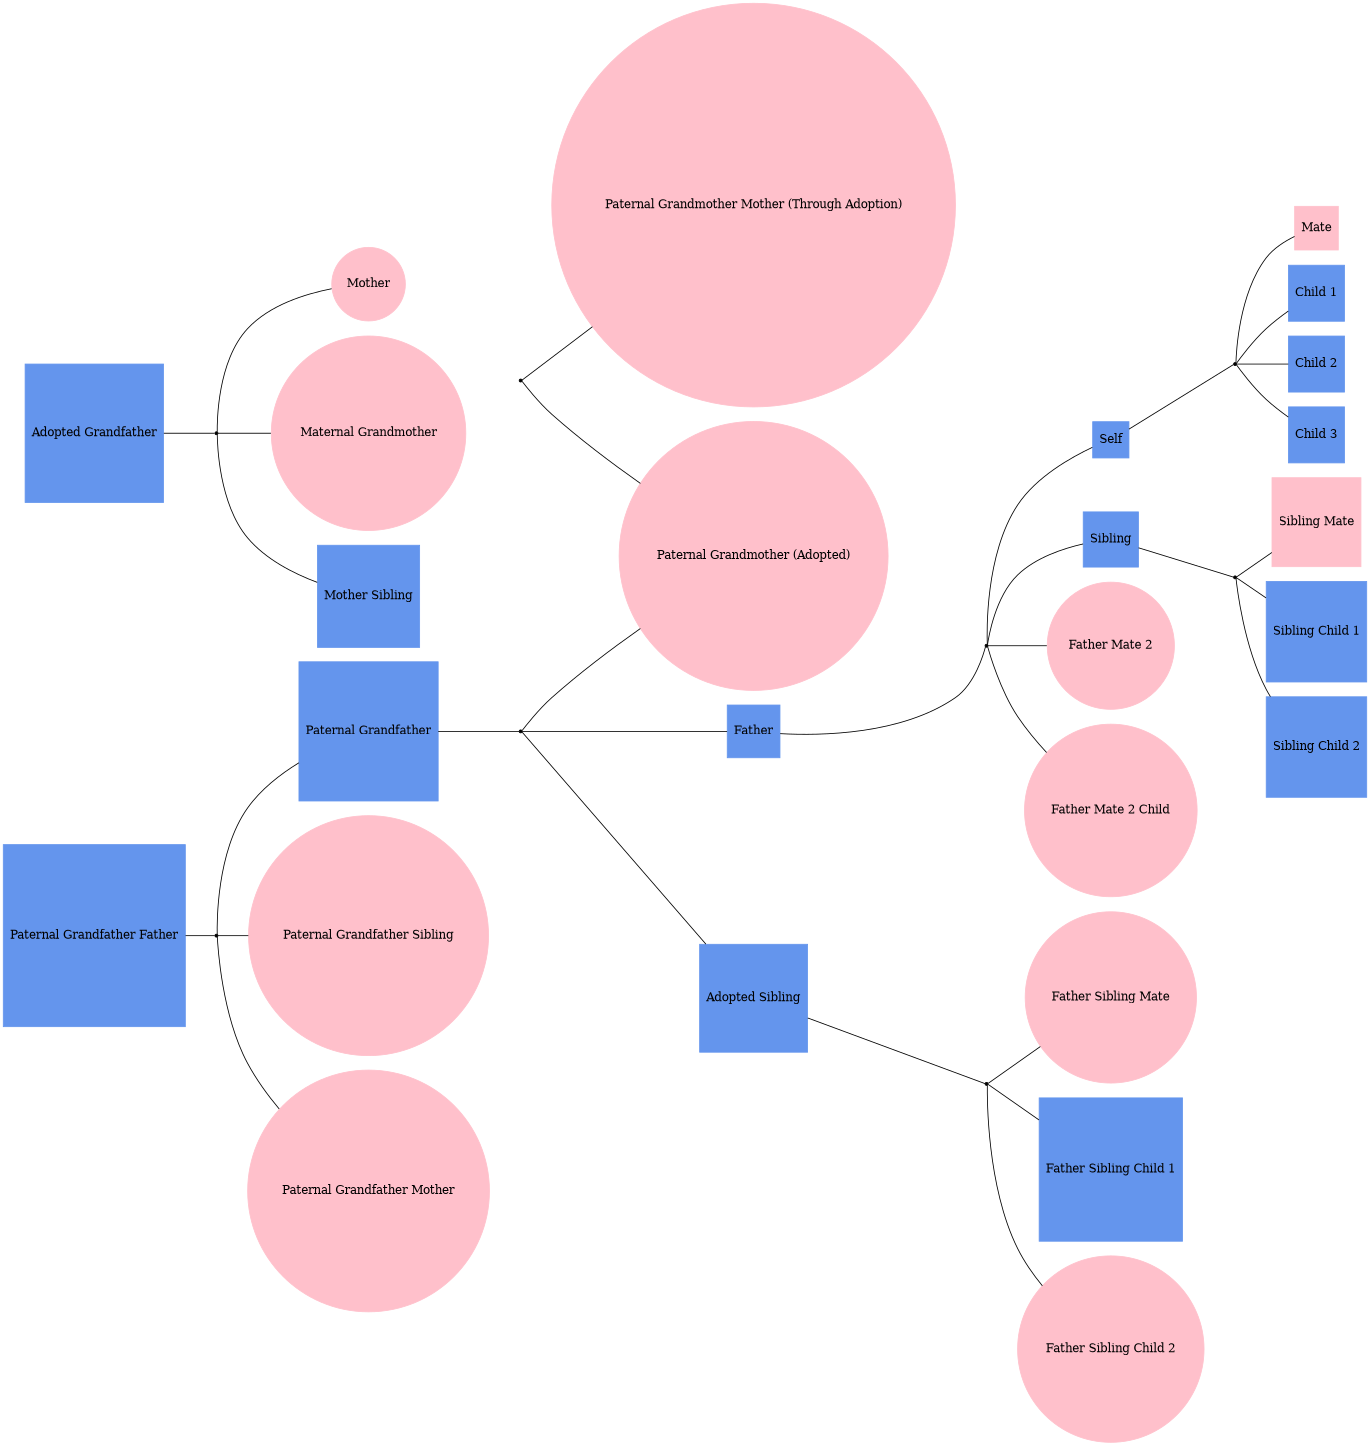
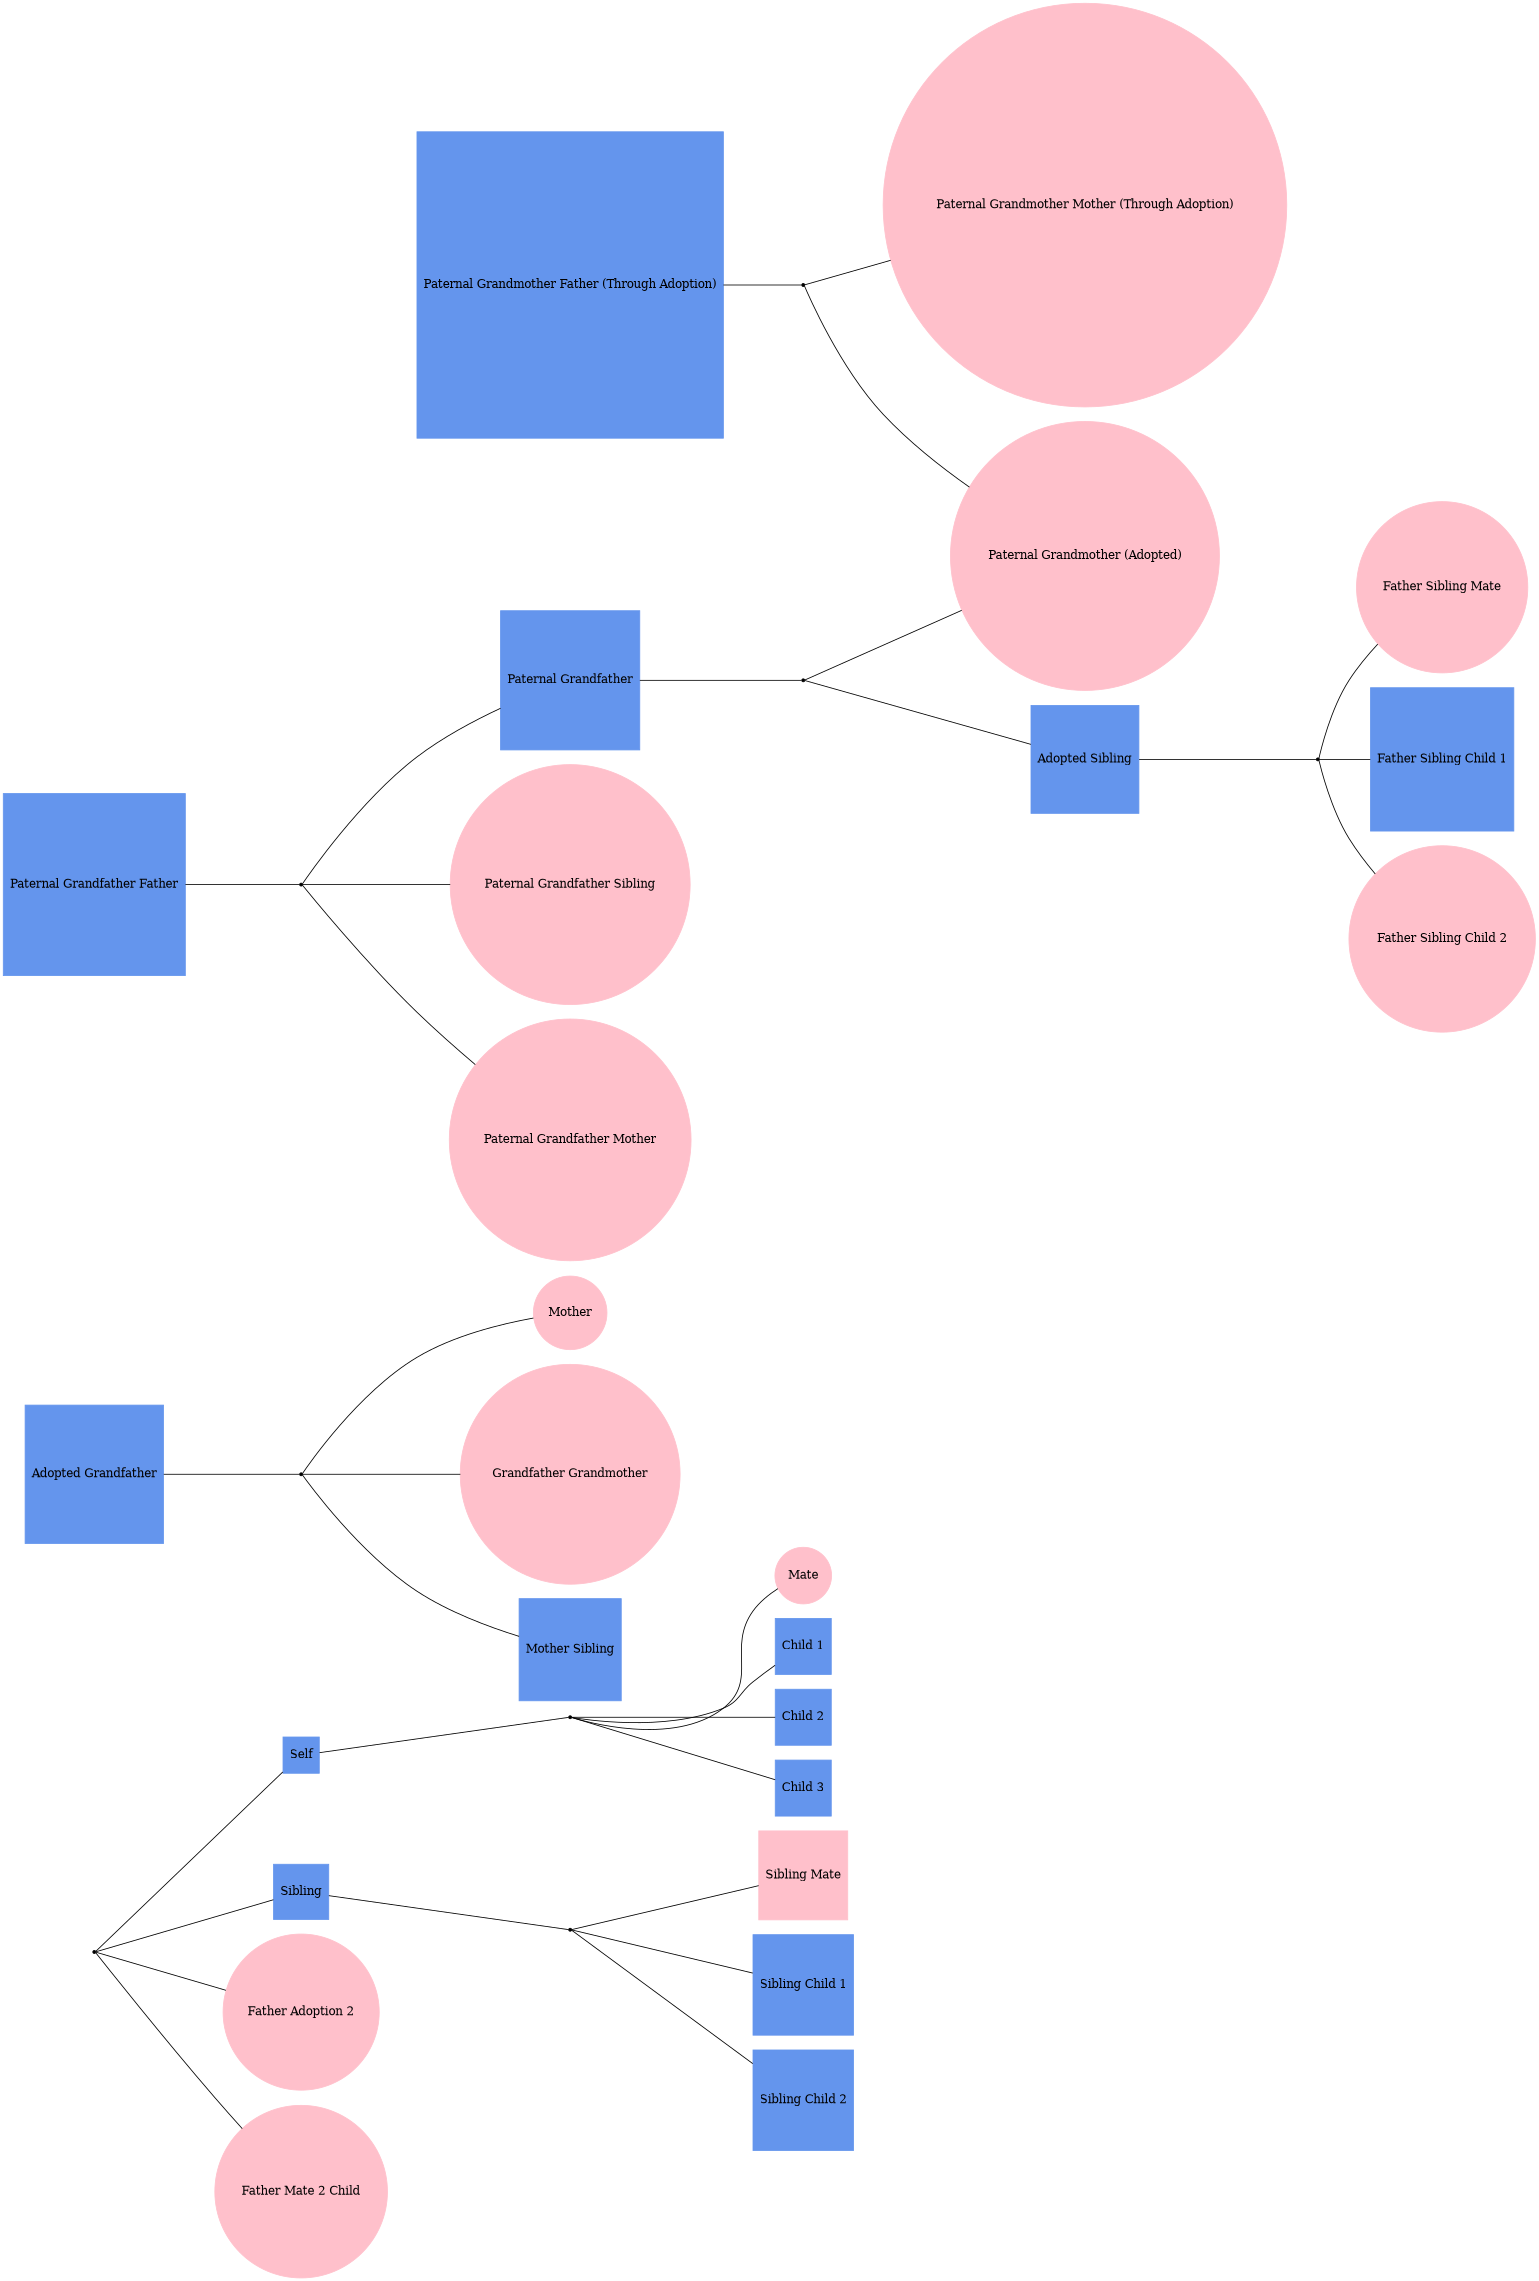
(1316, 228) -> (803, 1576)
none -> (570, 285)
(369, 433) -> (570, 1474)
(1111, 646) -> (301, 2012)
(754, 731) -> none
